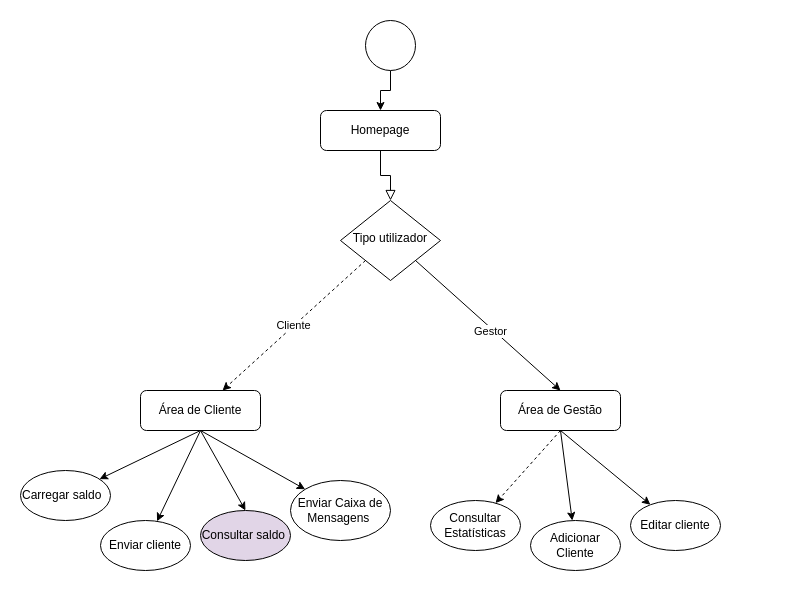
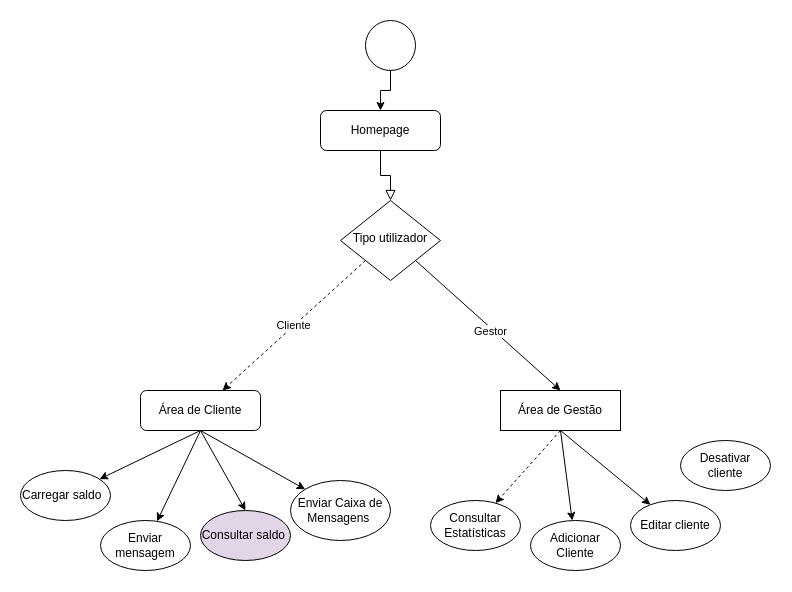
(561, 411) -> (561, 411)
none -> (726, 466)
(146, 546) -> (146, 546)
